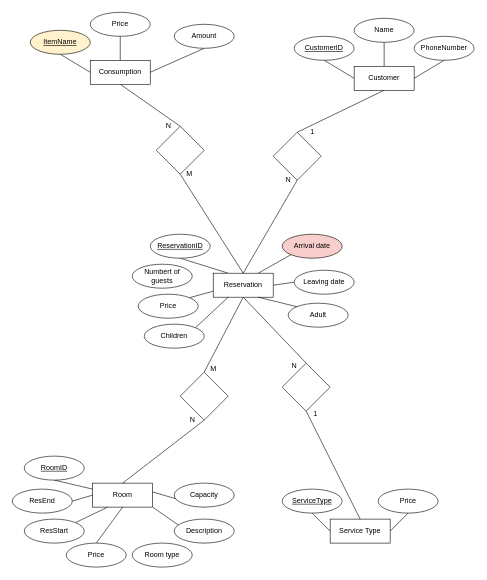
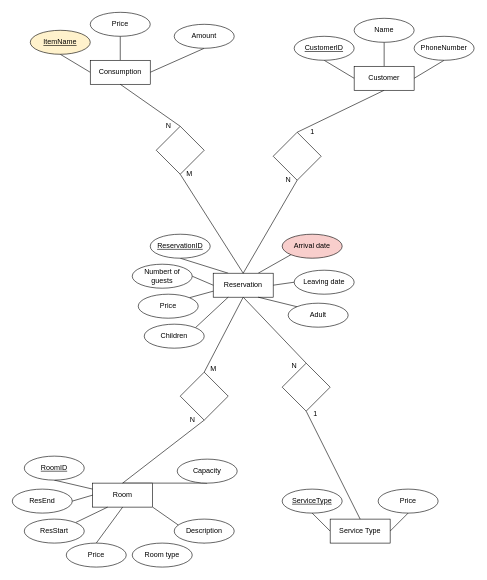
none -> (203, 281)
(204, 495) -> (207, 471)
